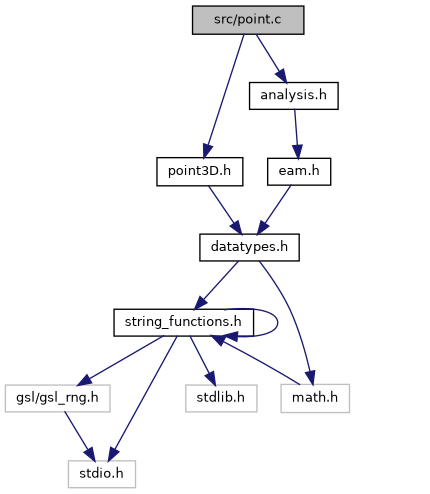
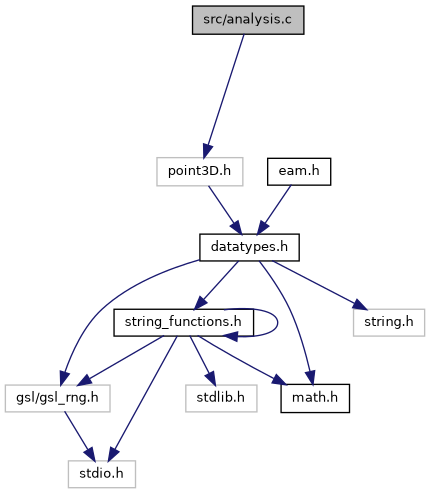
(248, 20) -> (248, 20)
(294, 96) -> none
(200, 172) -> (200, 172)
none -> (116, 298)
none -> (389, 323)
(262, 363) -> (235, 358)
(315, 398) -> (315, 398)
